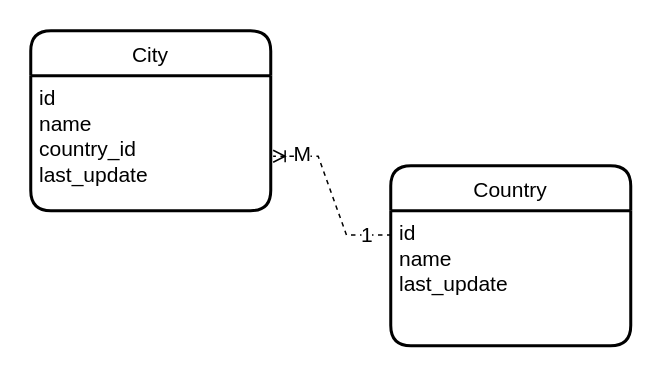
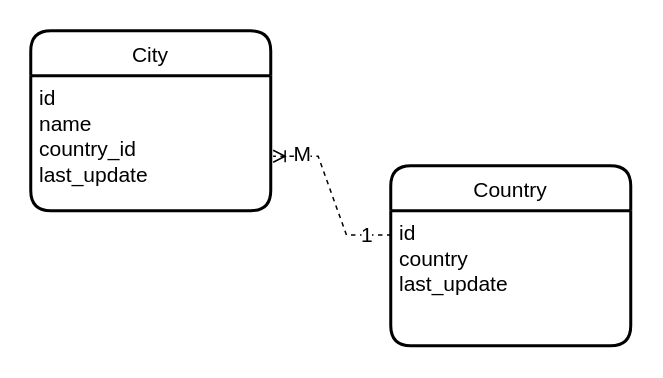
(408, 233) -> (408, 233)
